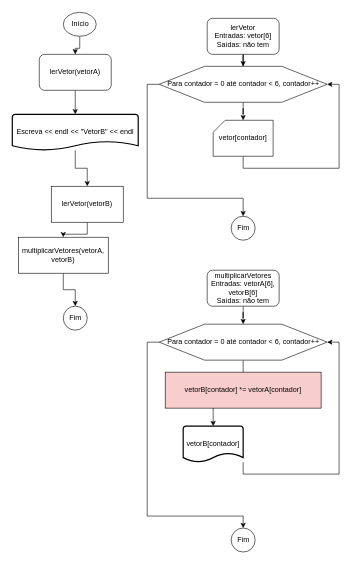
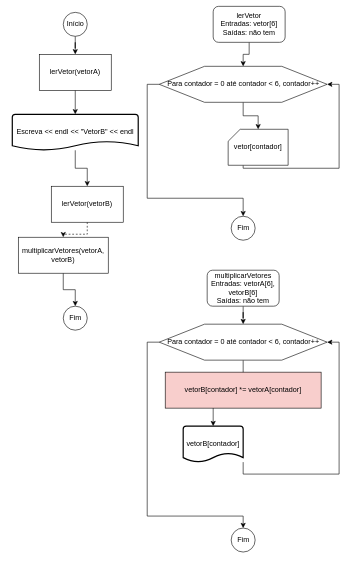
(80, 24) -> (75, 24)
(243, 36) -> (249, 24)
(75, 72) -> (75, 72)
(243, 138) -> (258, 147)
(82, 234) -> (82, 234)
